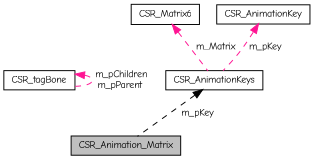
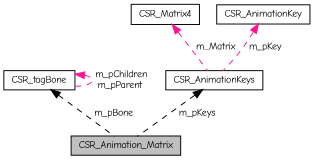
(165, 14) -> (165, 14)
(196, 113) -> (196, 113)
none -> (87, 116)
